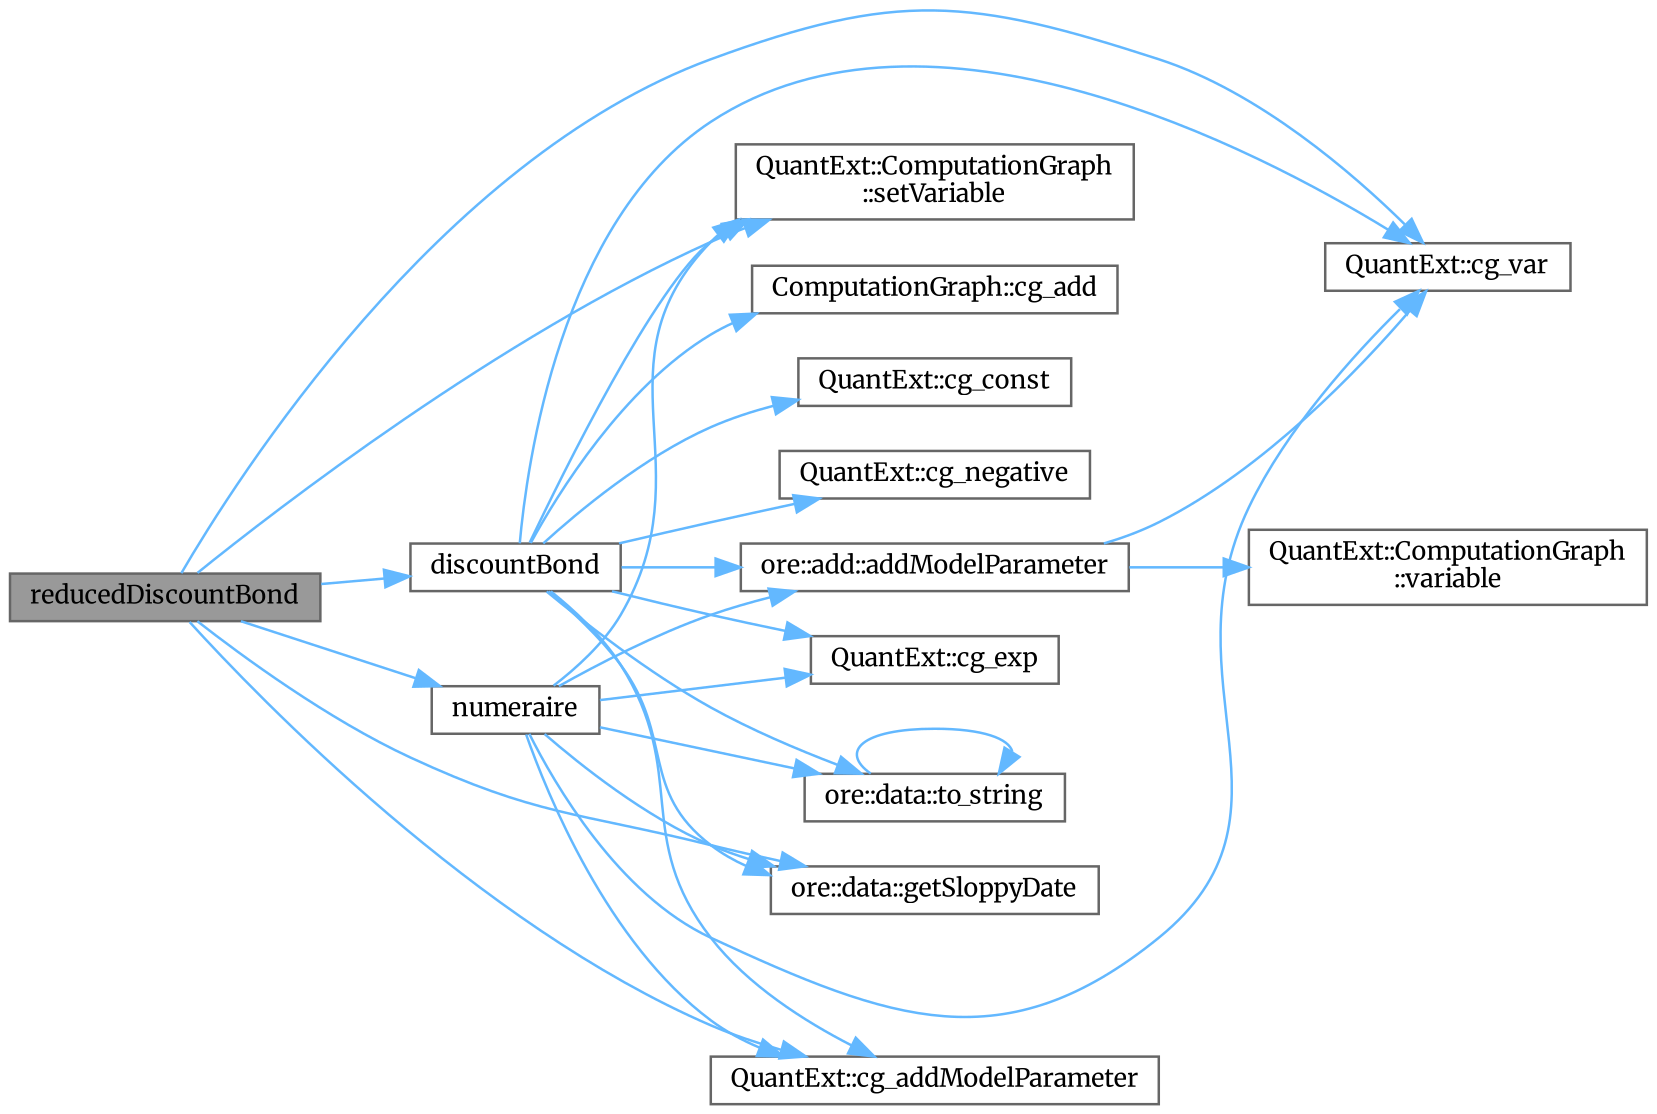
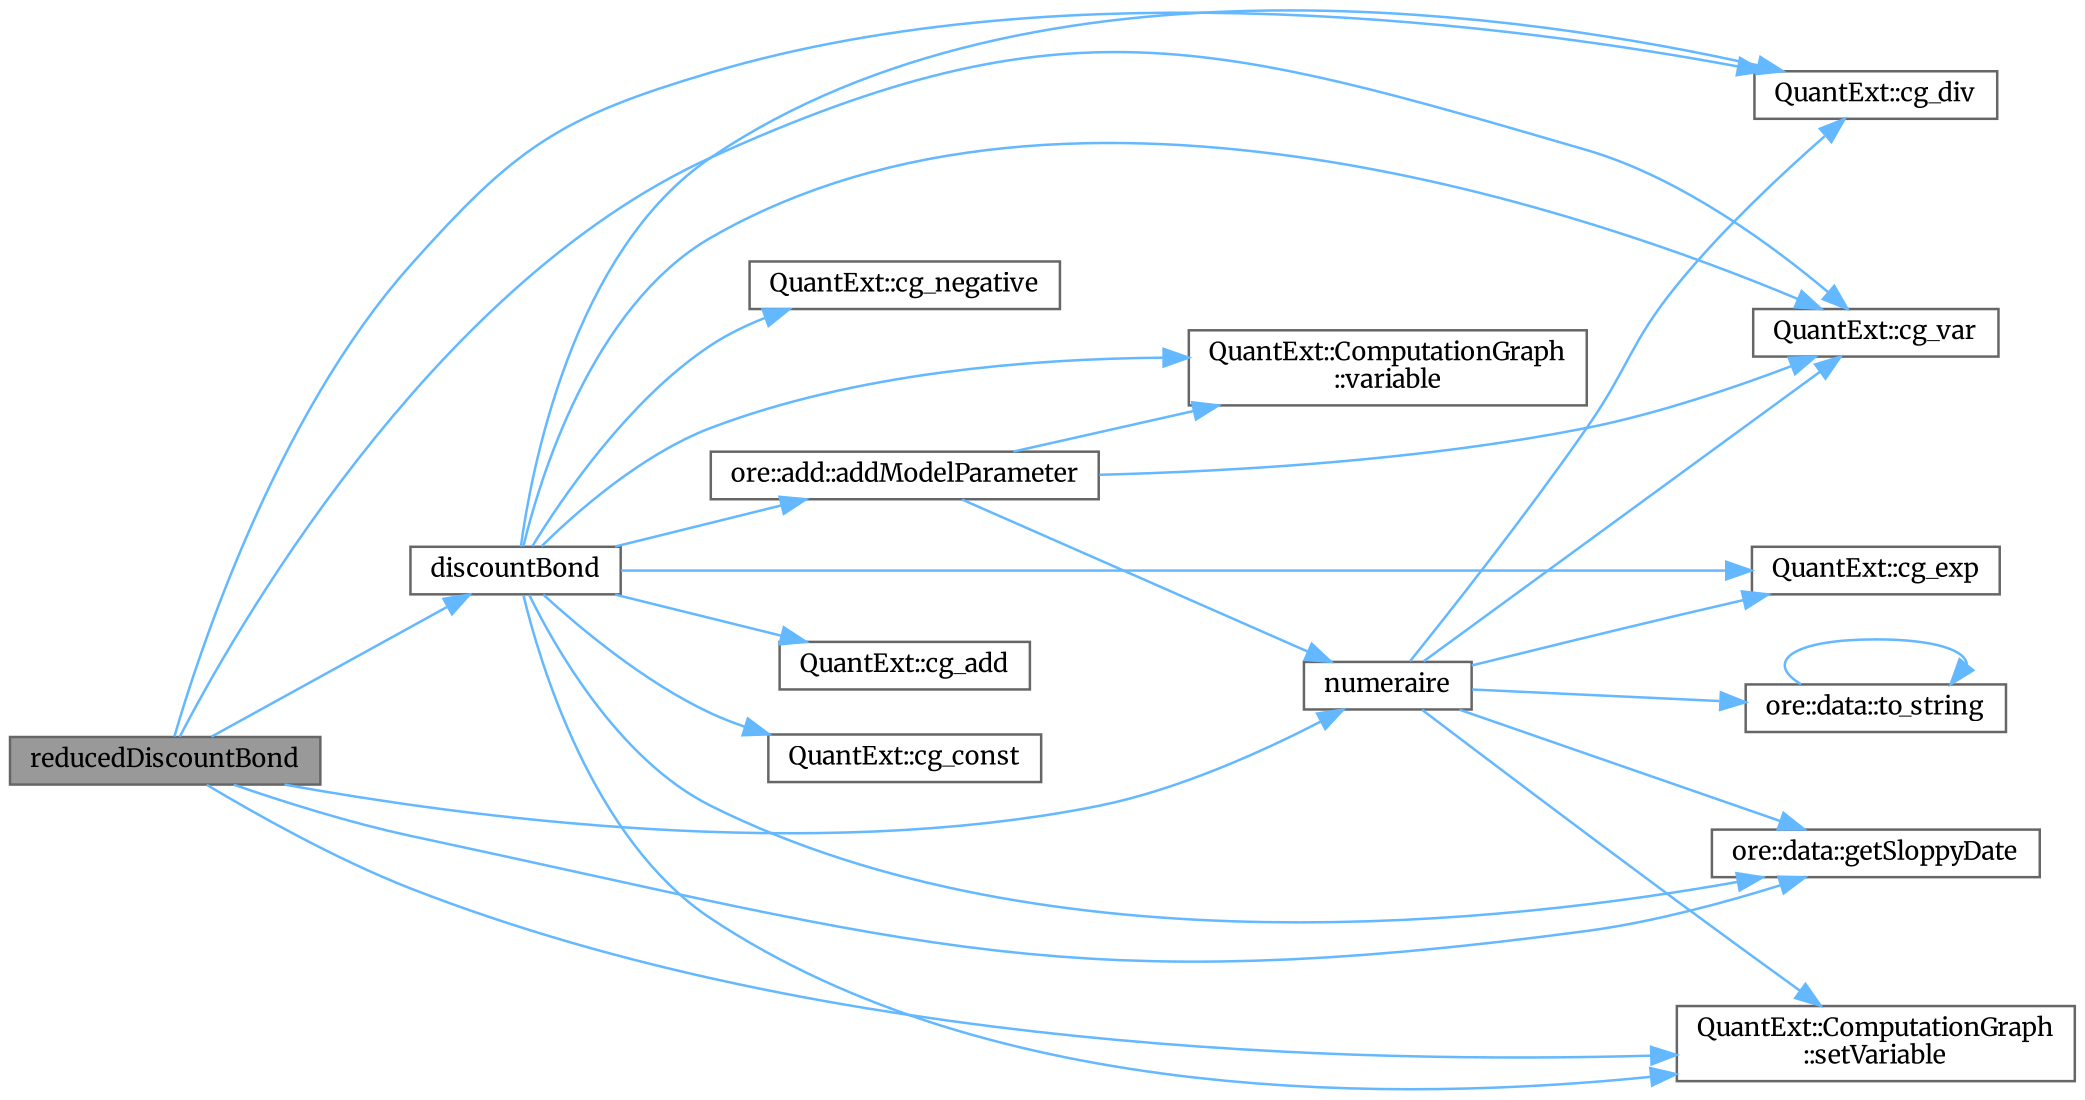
(935, 290) -> (905, 666)
(662, 634) -> (1161, 587)
(706, 705) -> (832, 392)
(935, 1080) -> (1876, 95)
